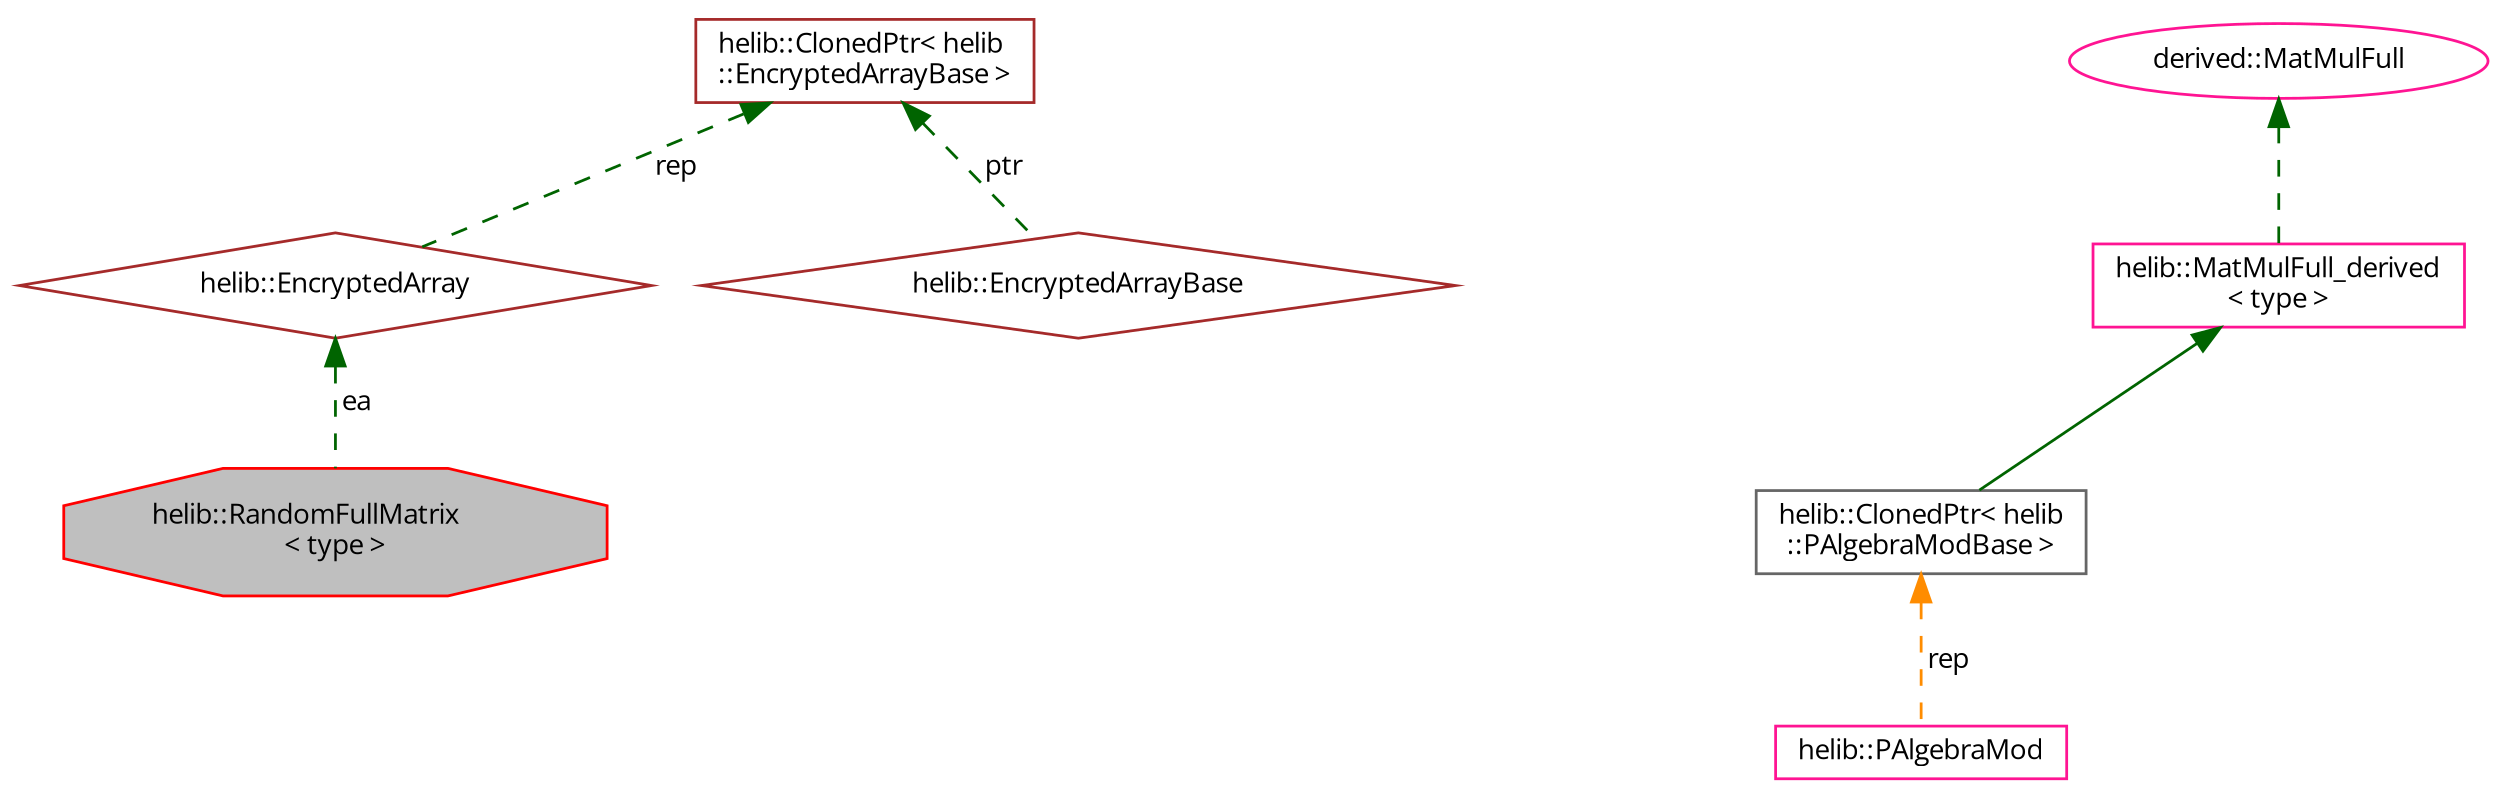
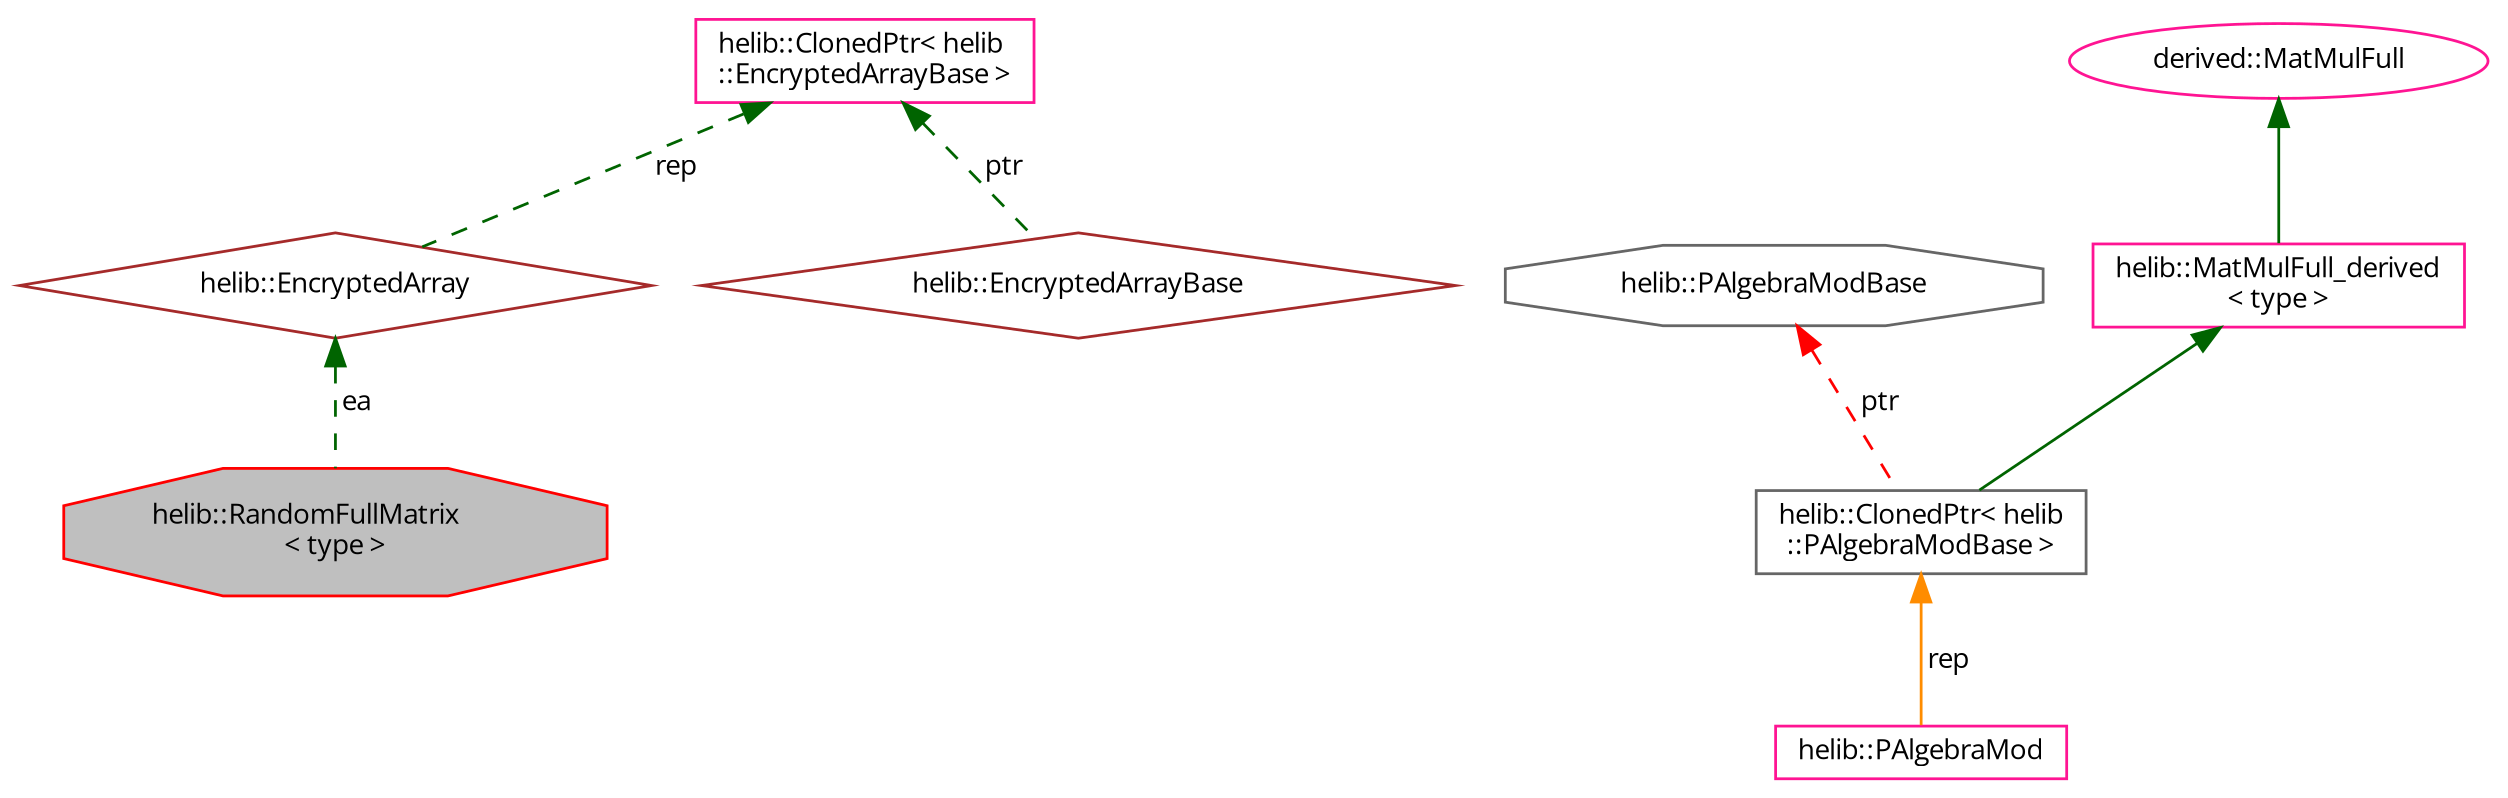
(865, 61) -> (865, 61)
(2279, 185) -> (2279, 185)
none -> (1774, 286)
(1921, 664) -> (1921, 664)
